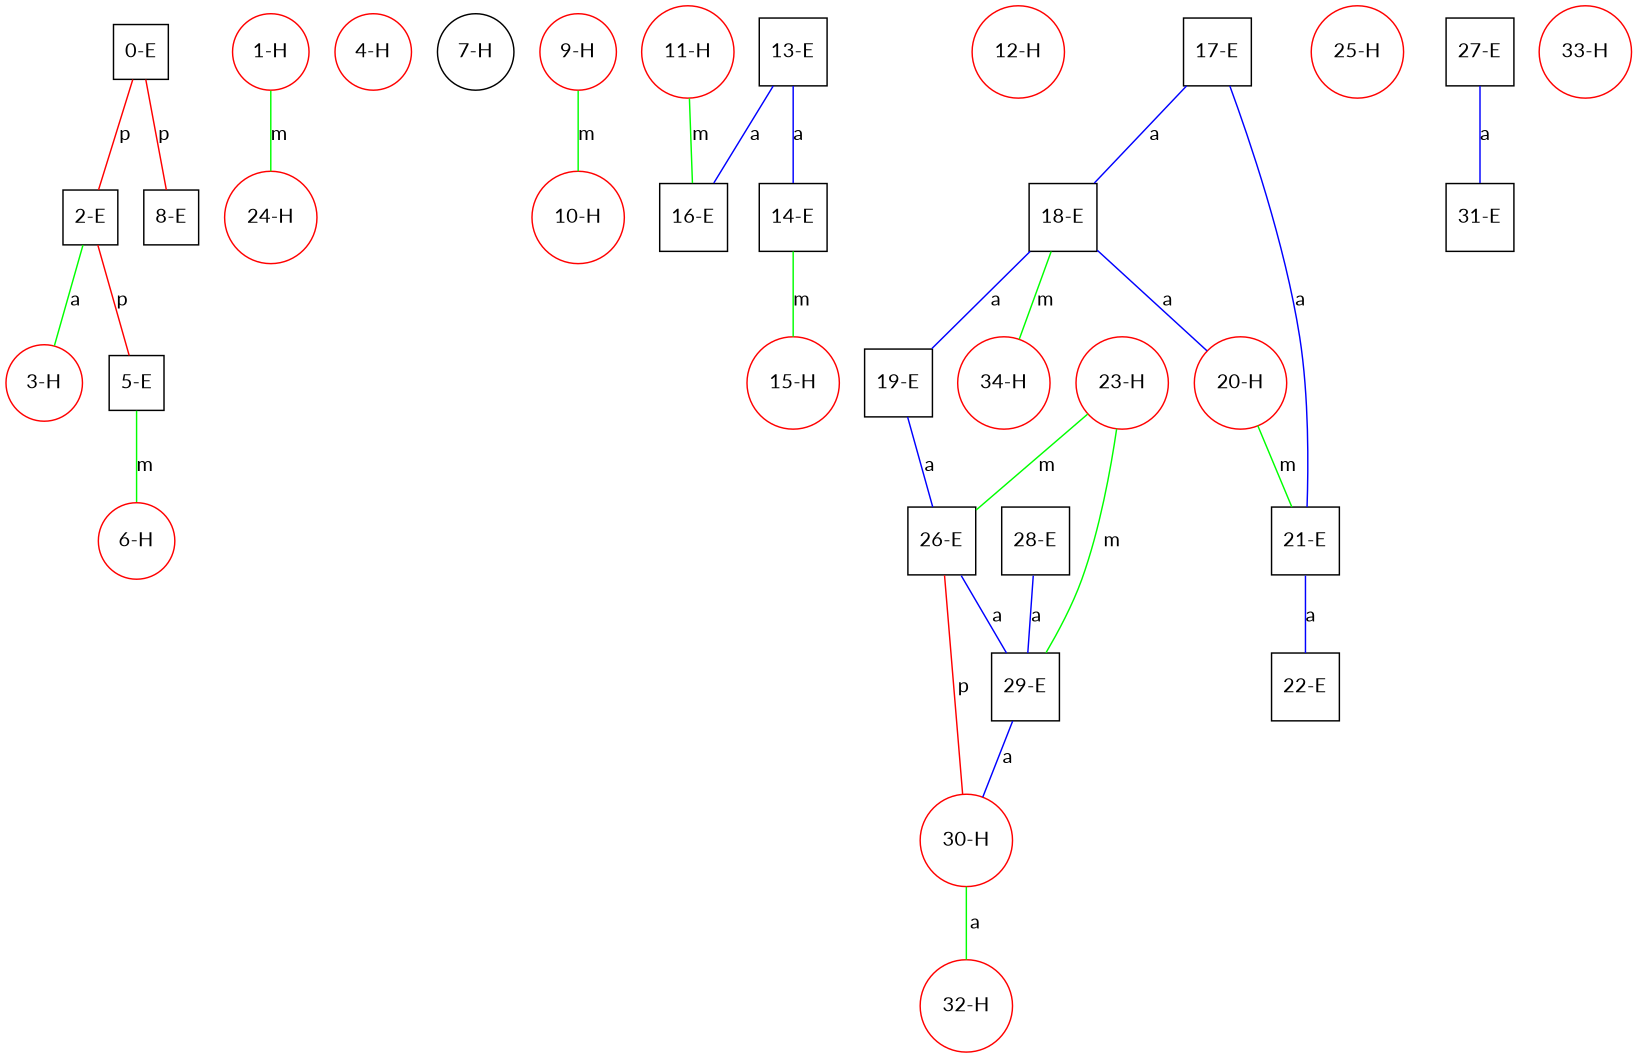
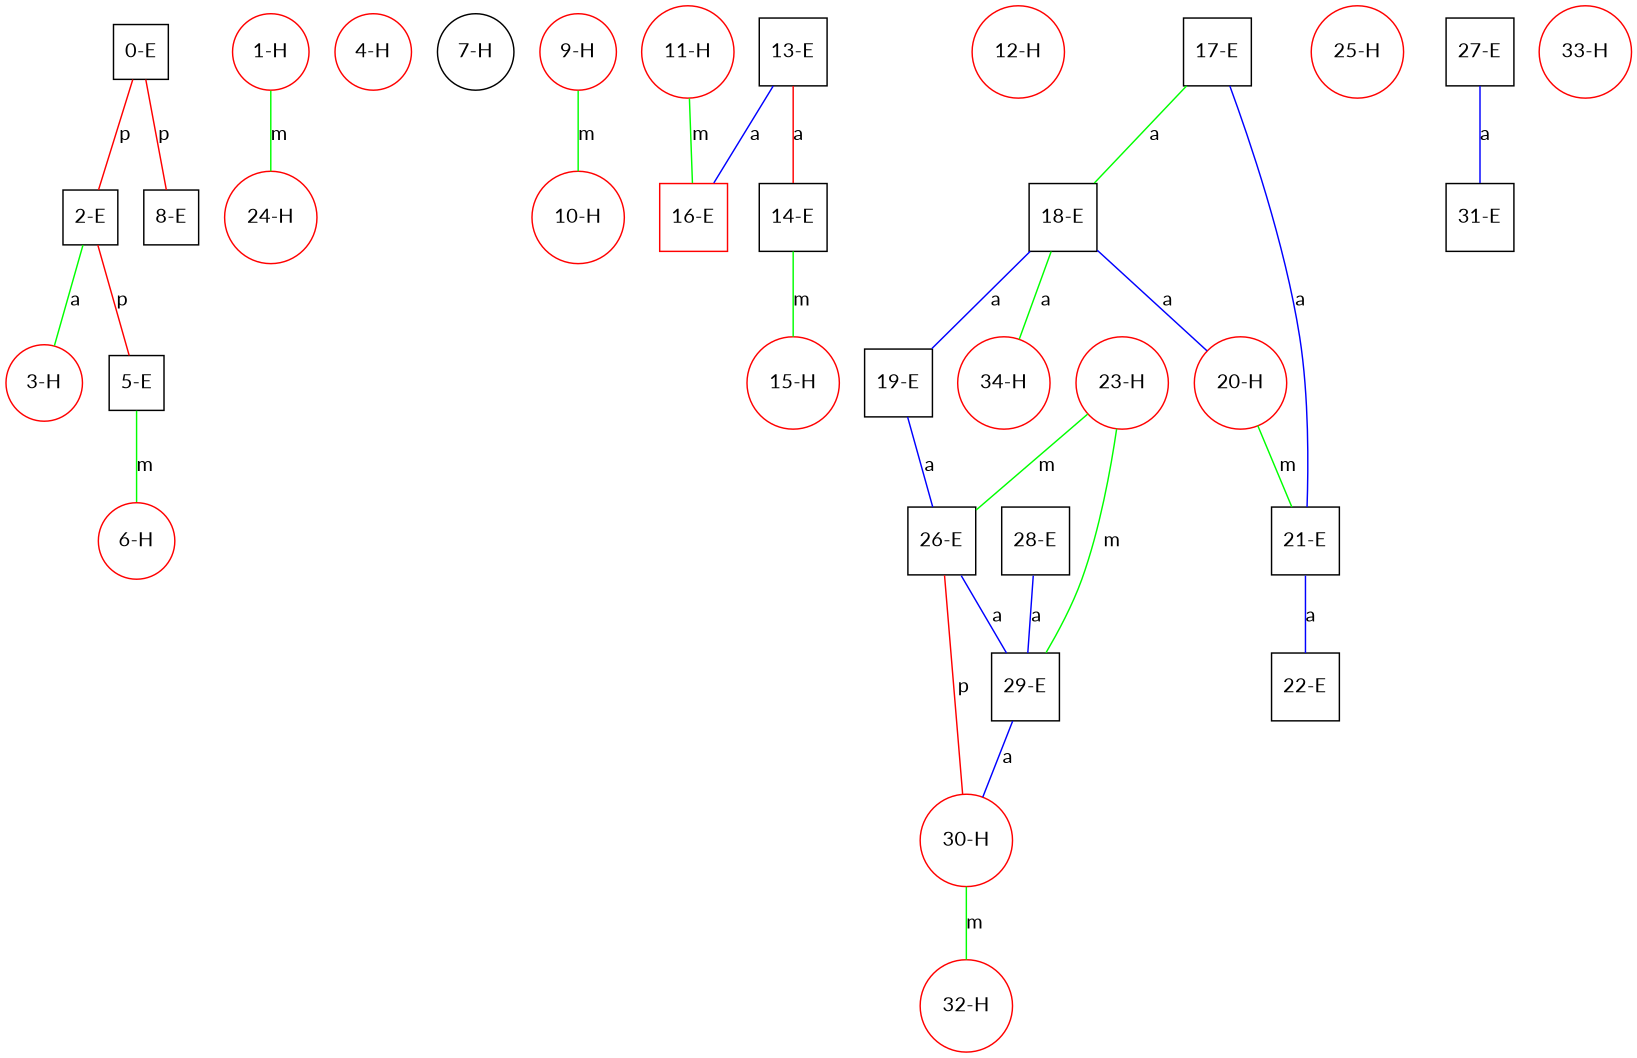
(793, 134) -> (793, 134)
(1140, 134) -> (1140, 134)
(694, 217) -> (694, 217)
(1046, 300) -> (1046, 300)
(975, 923) -> (975, 923)
